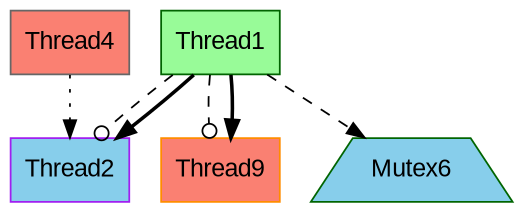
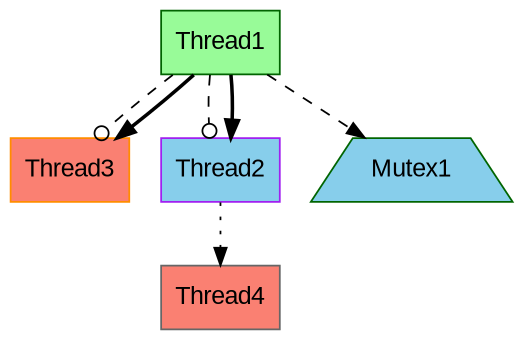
(70, 98) -> (220, 225)
(220, 170) -> (70, 170)
(412, 170) -> (412, 170)
